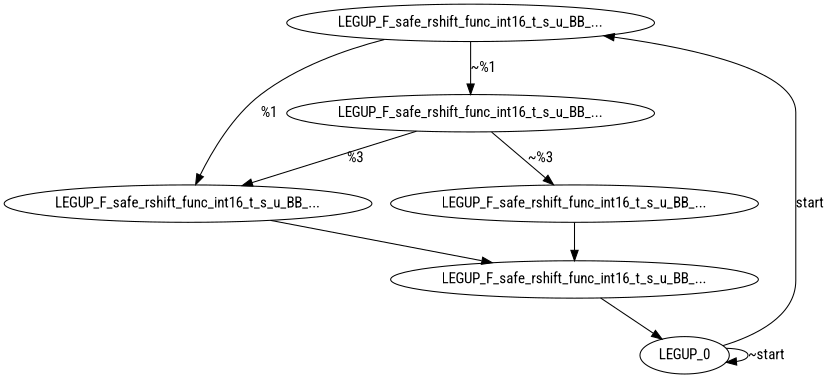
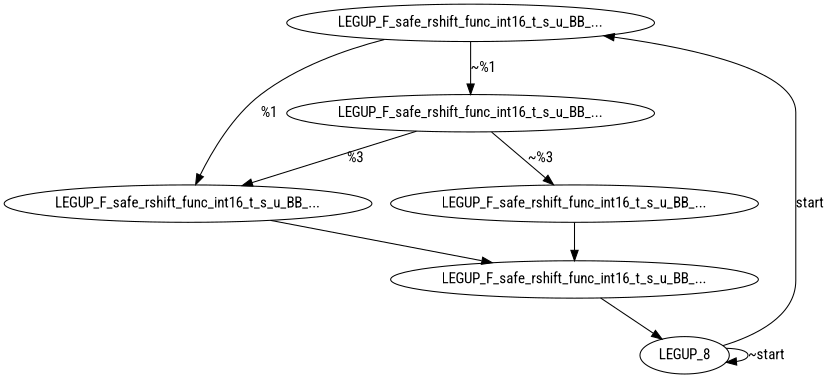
(685, 355) -> (685, 355)
